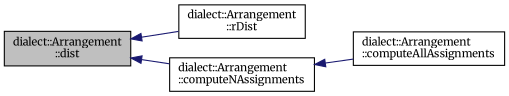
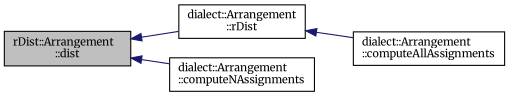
(68, 49) -> (68, 49)
(339, 61) -> (335, 35)
